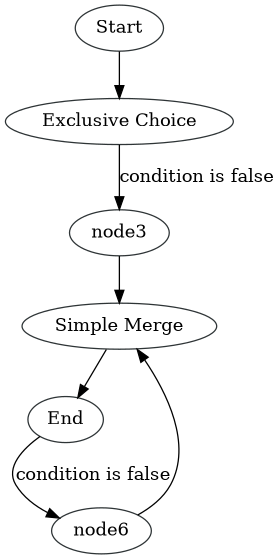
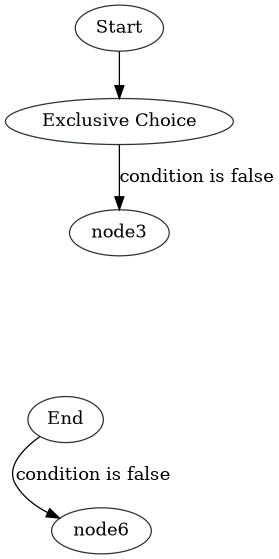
(119, 326) -> none
